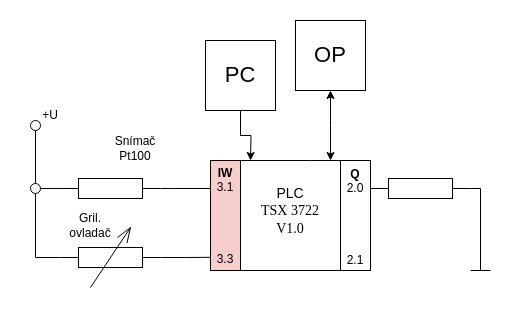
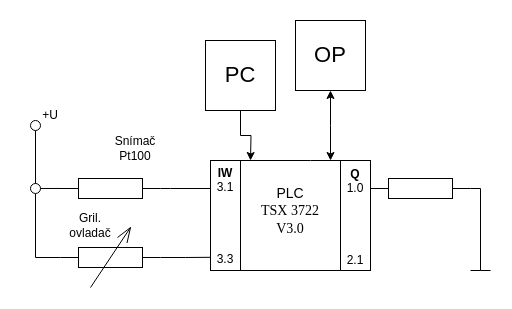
(356, 189) -> (356, 189)
(291, 212) -> (291, 212)
(226, 216) -> (226, 216)
